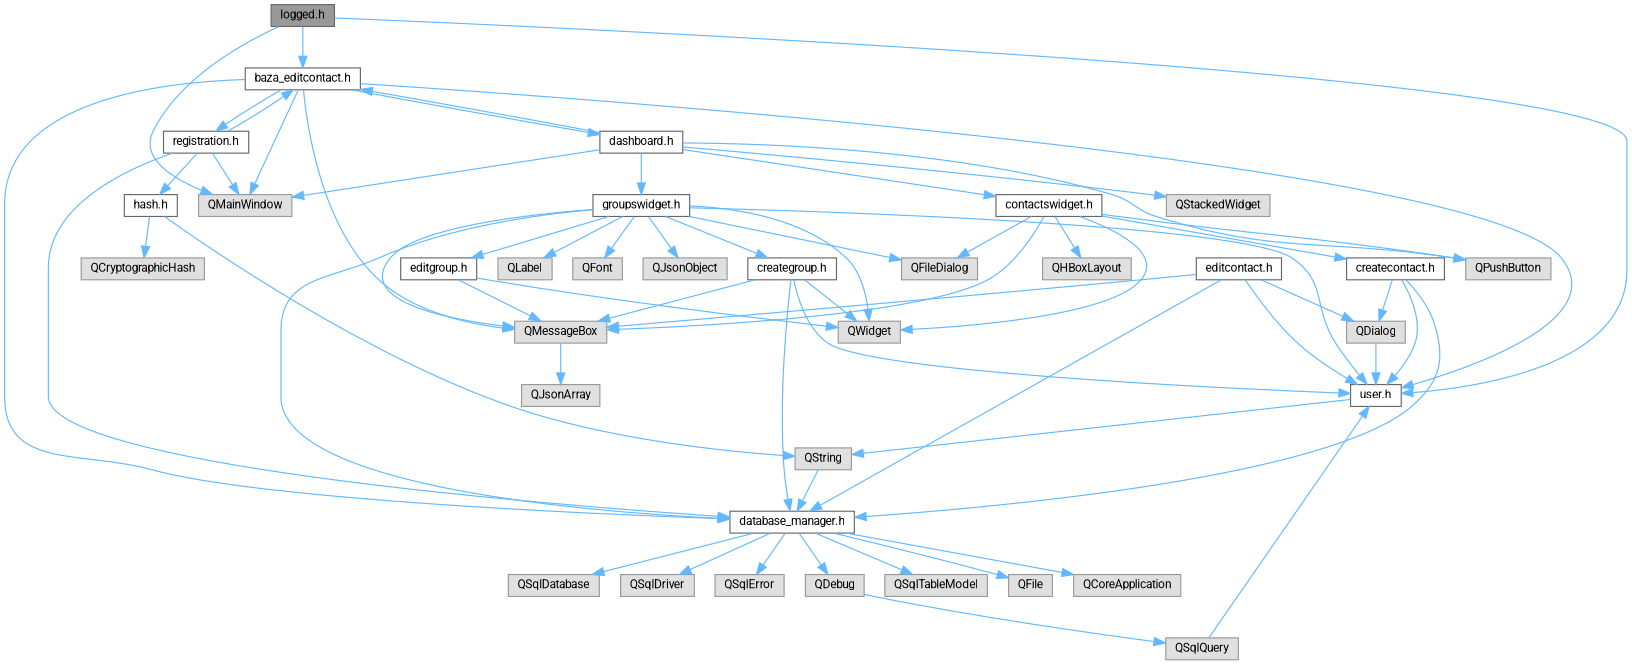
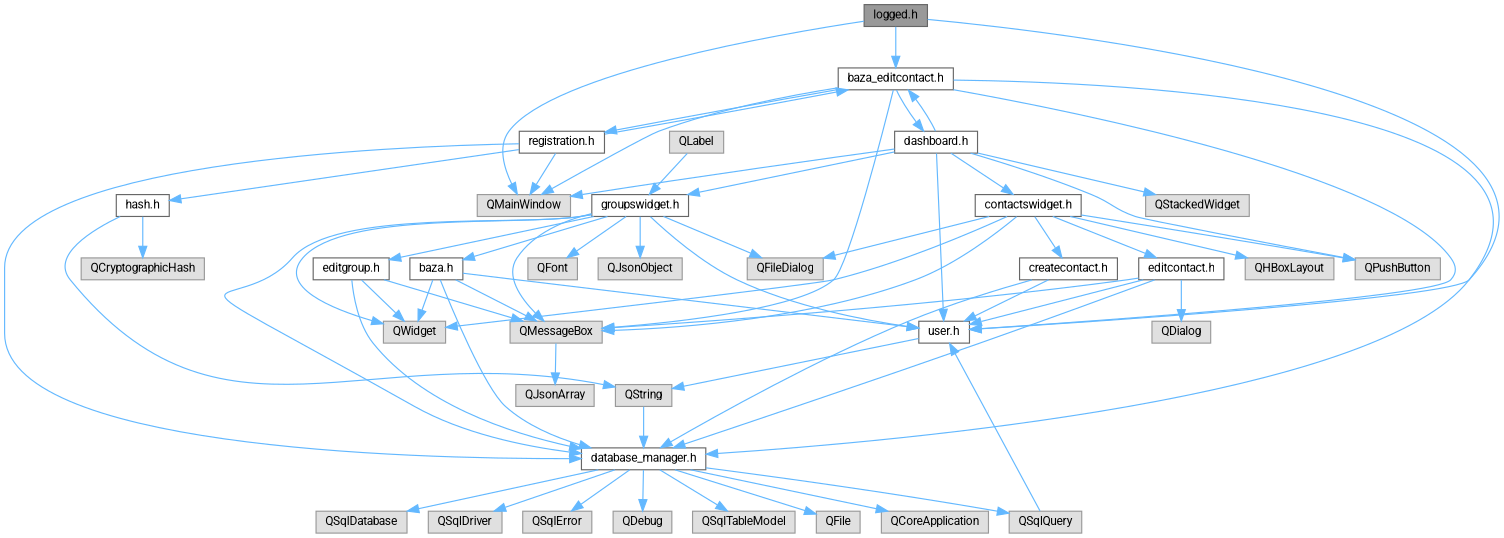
(589, 234) -> (672, 170)
none -> (1099, 235)
(792, 269) -> (436, 269)
(1387, 295) -> none
(1376, 358) -> (939, 220)
none -> (433, 394)
(1009, 620) -> (852, 488)
